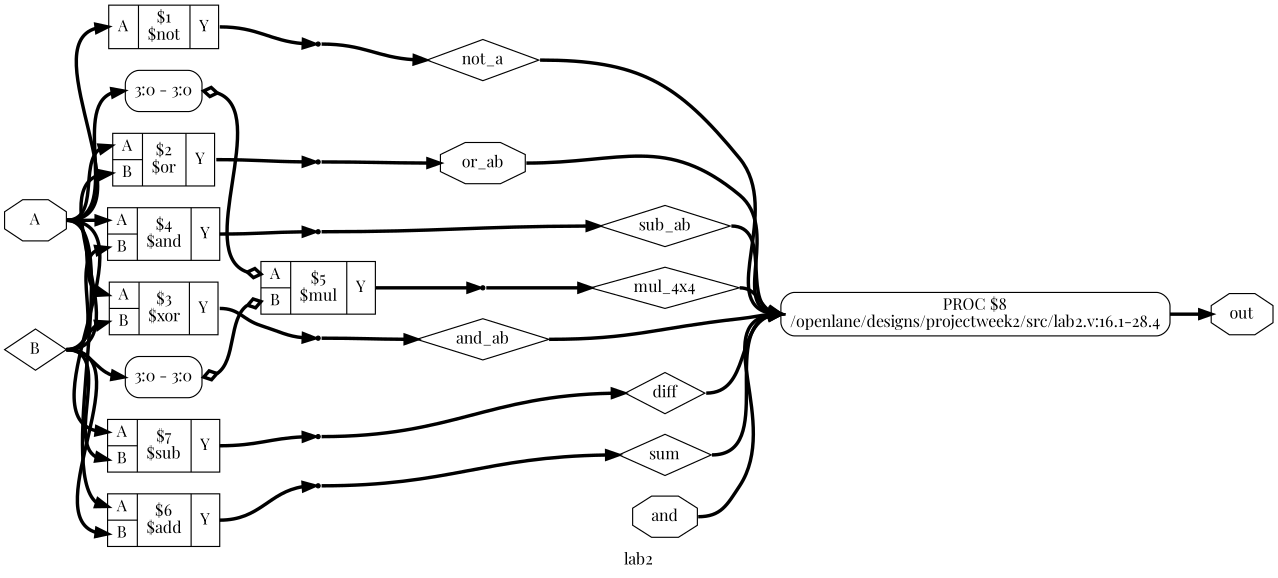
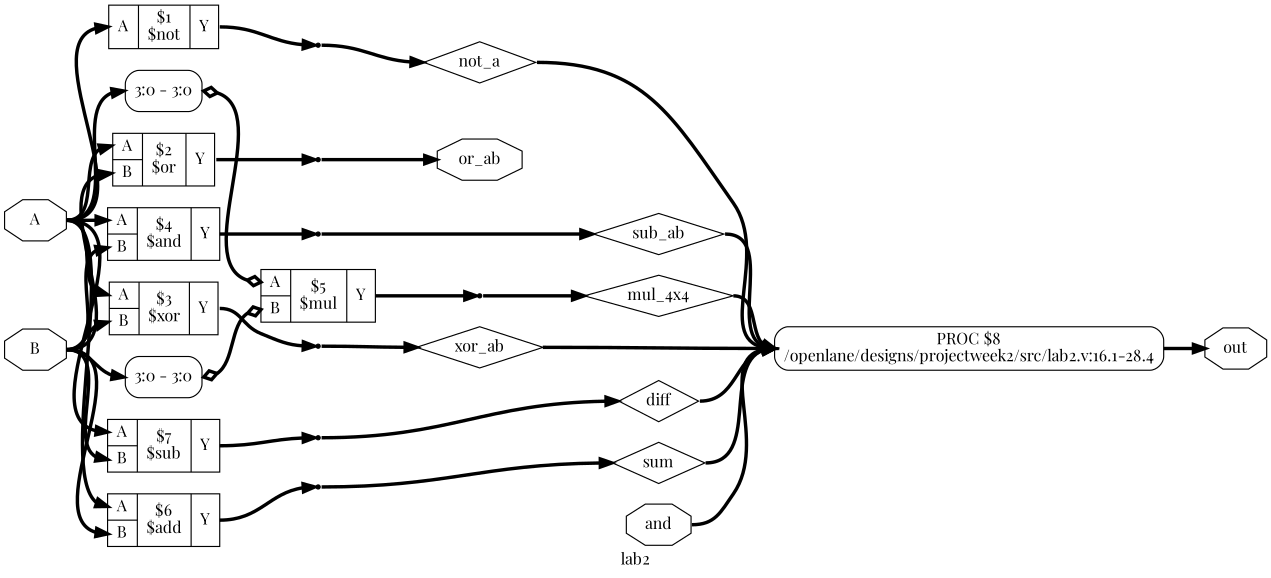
(700, 170) -> none
(483, 339) -> (480, 347)
(35, 350) -> (35, 350)
